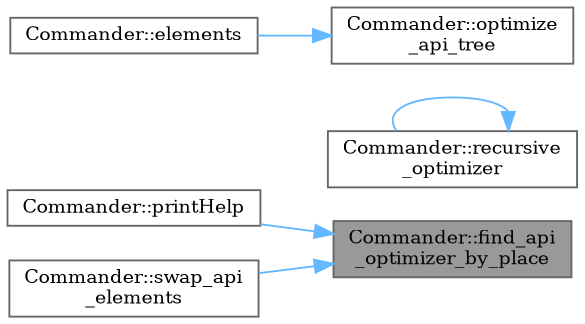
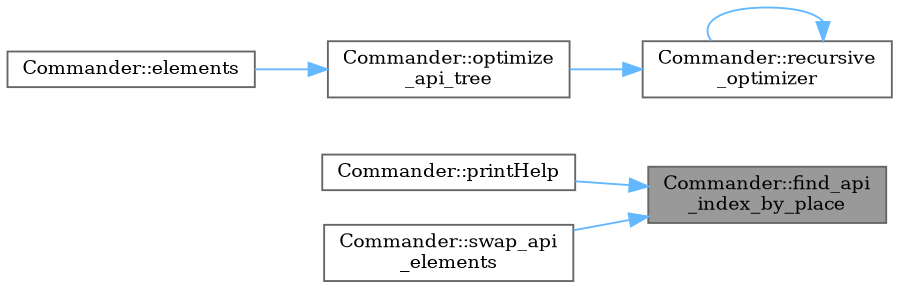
none -> (596, 69)
(452, 249) -> (767, 195)
